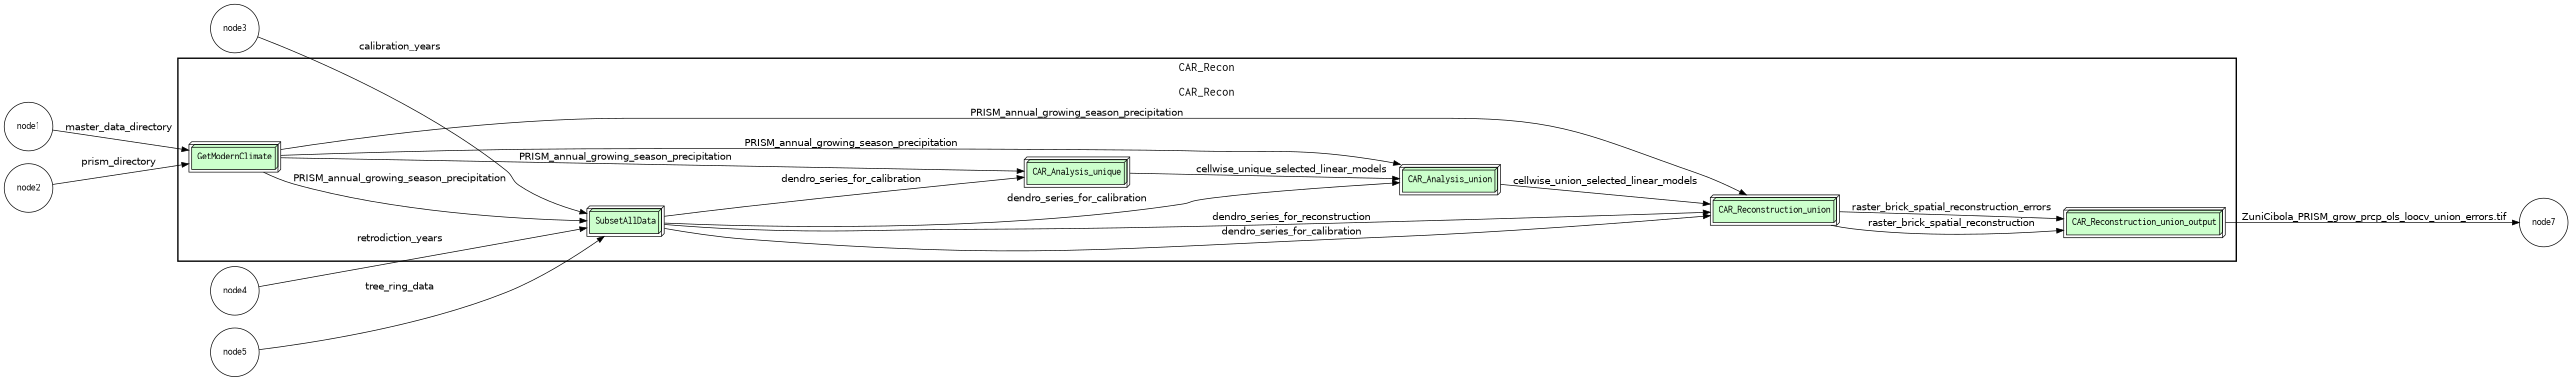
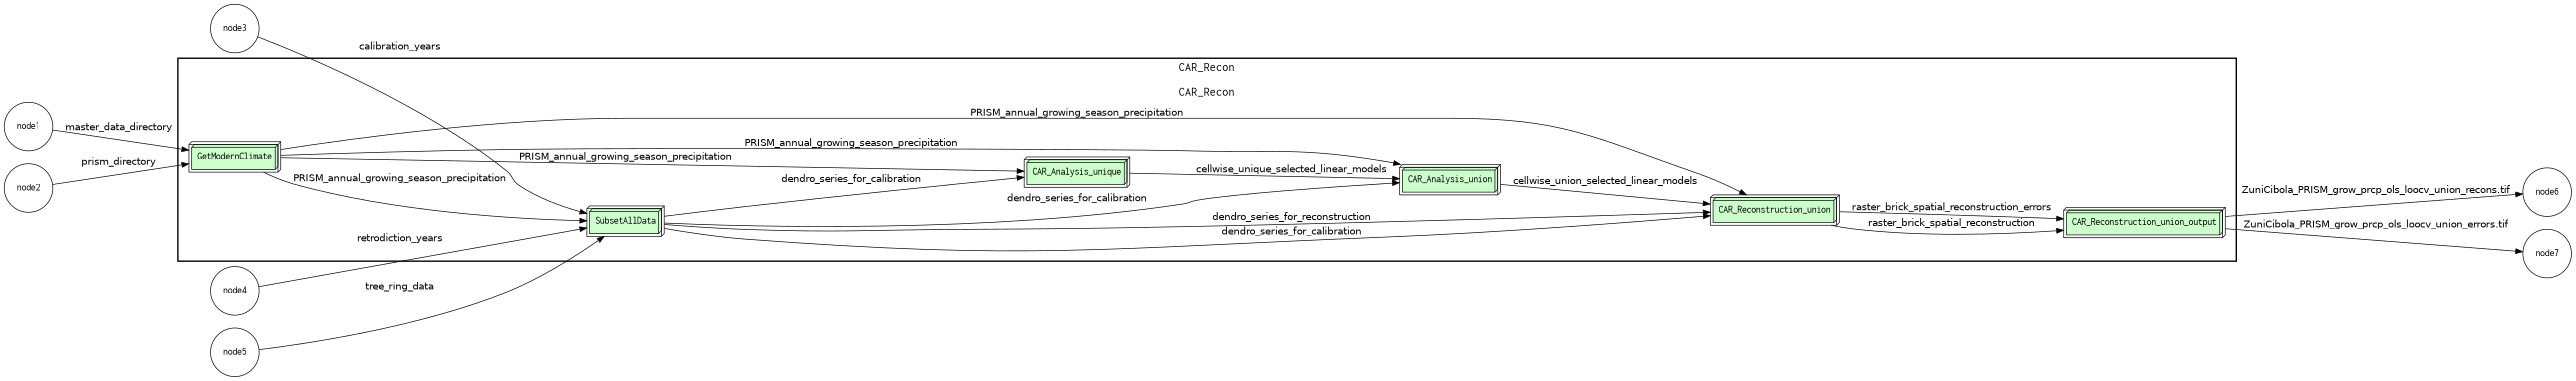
none -> (2547, 192)
